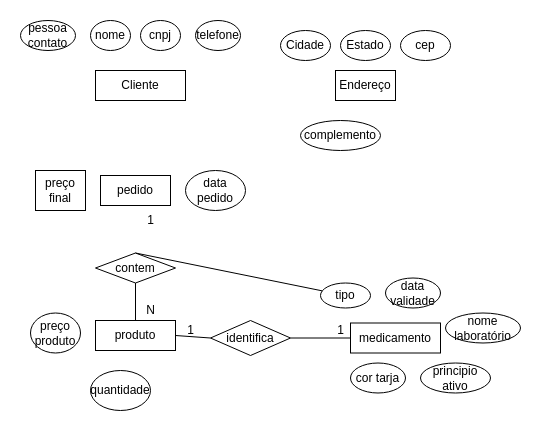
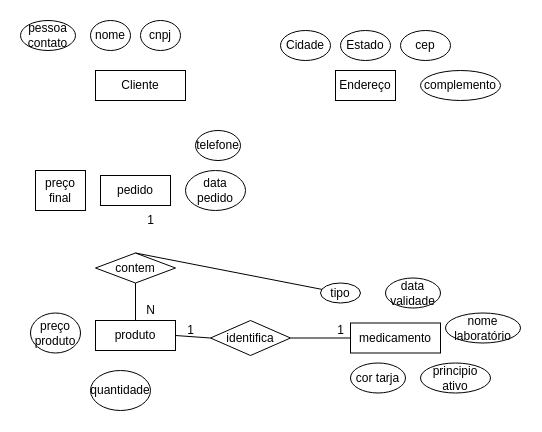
(218, 36) -> (218, 146)
(341, 136) -> (461, 86)
(346, 296) -> (341, 293)
